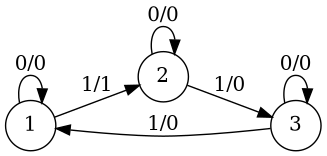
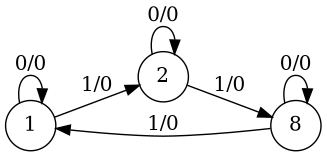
(97, 86) -> (97, 86)
(296, 126) -> (296, 126)
